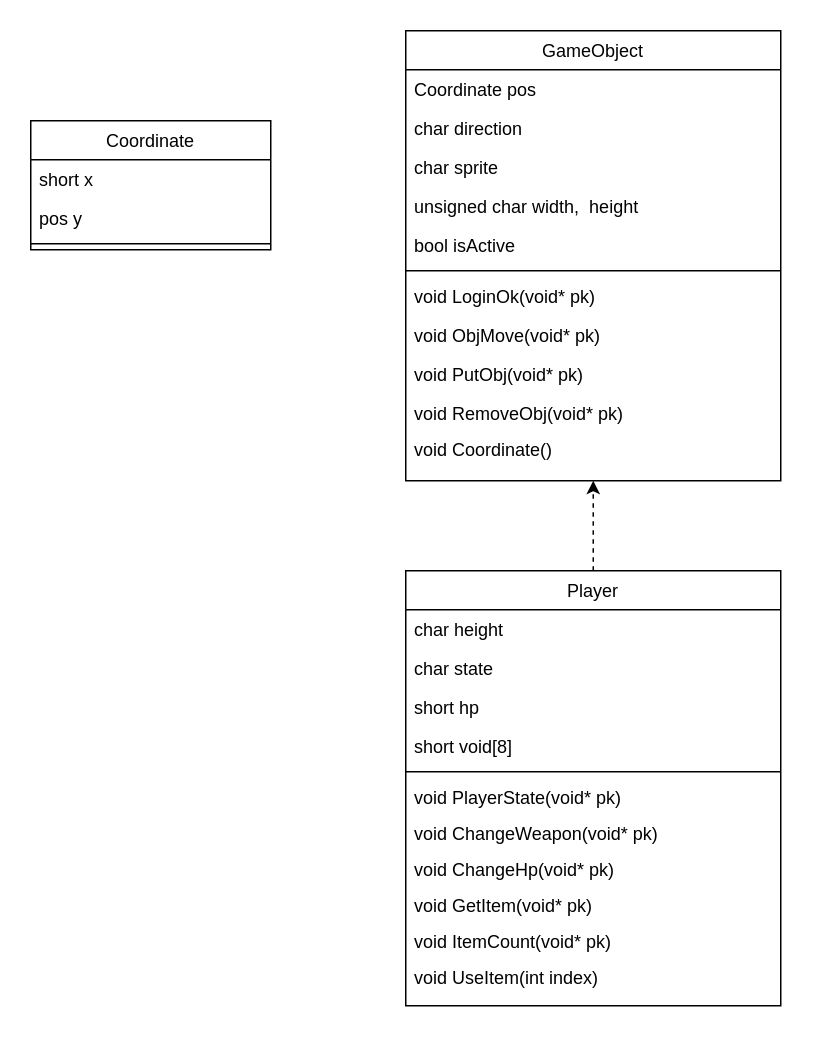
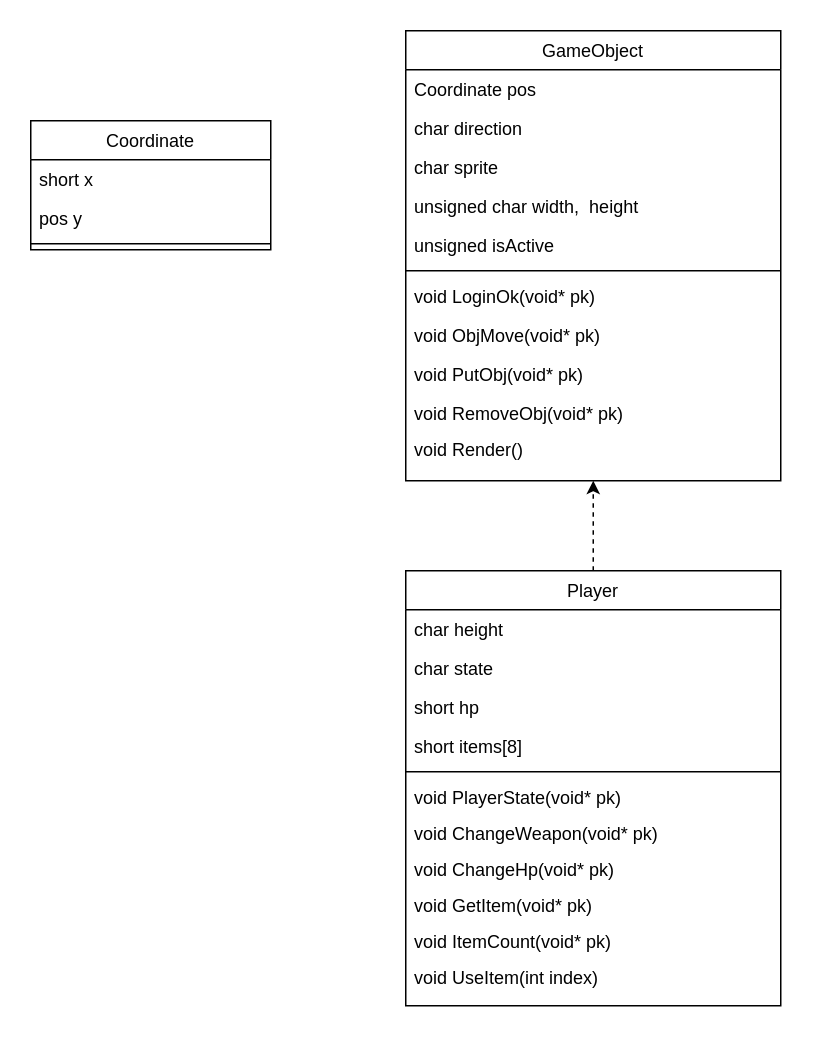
(470, 246) -> (490, 246)
(493, 450) -> (475, 450)
(475, 747) -> (480, 747)
